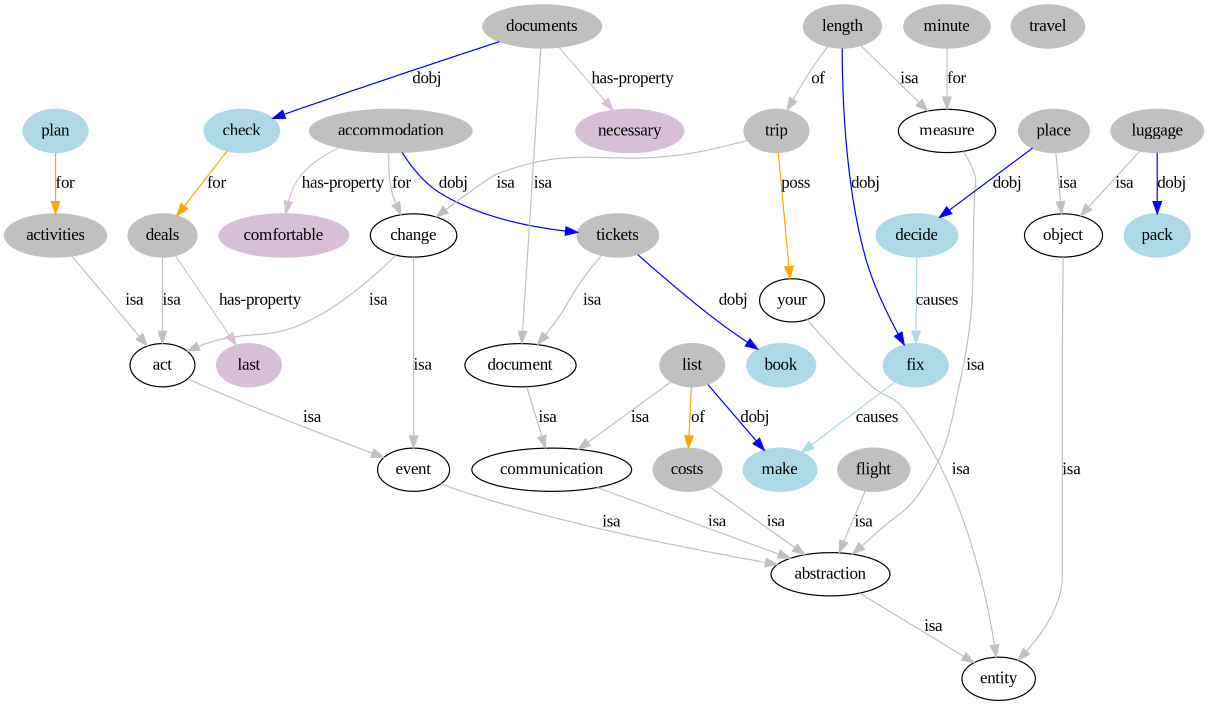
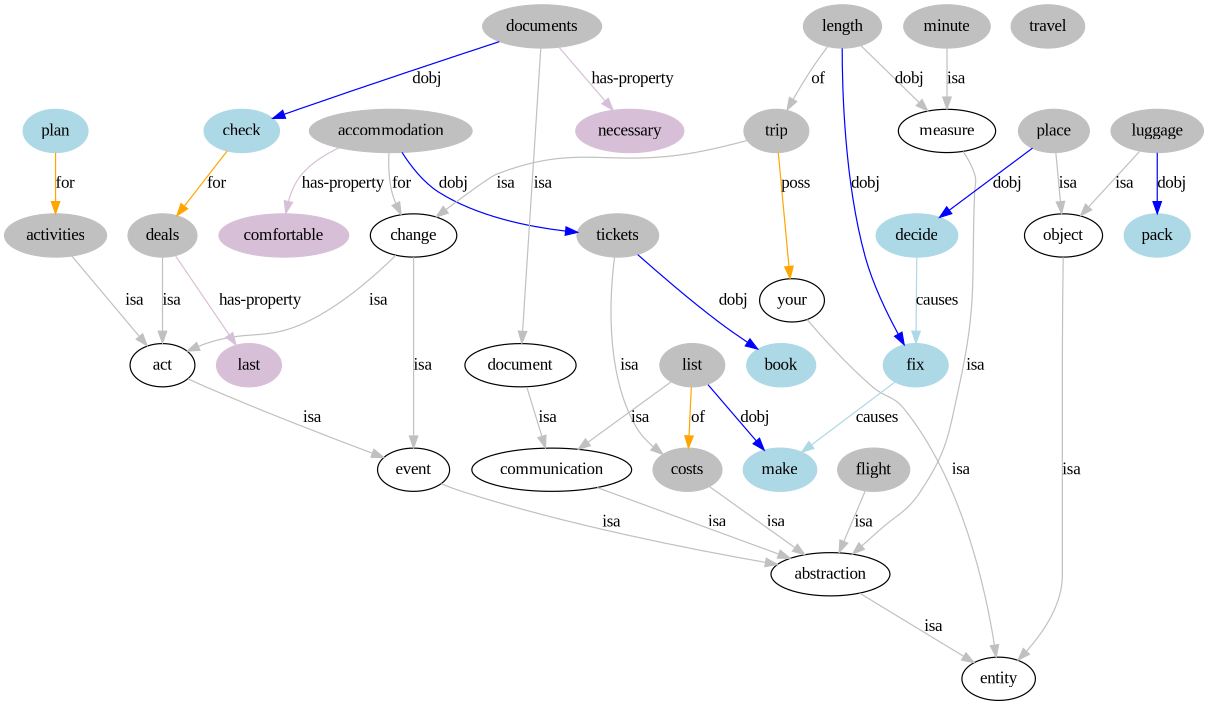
(910, 79) -> (910, 79)
(957, 79) -> (957, 79)
(573, 295) -> (614, 357)
